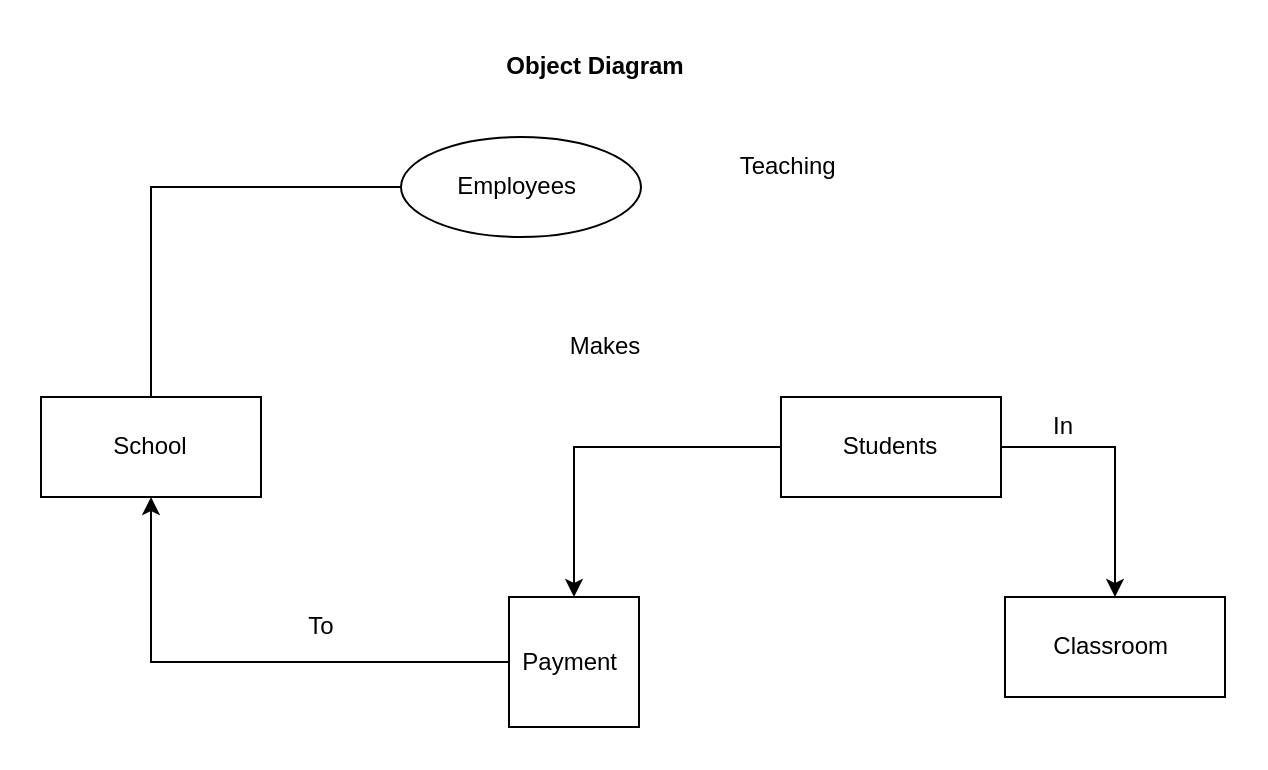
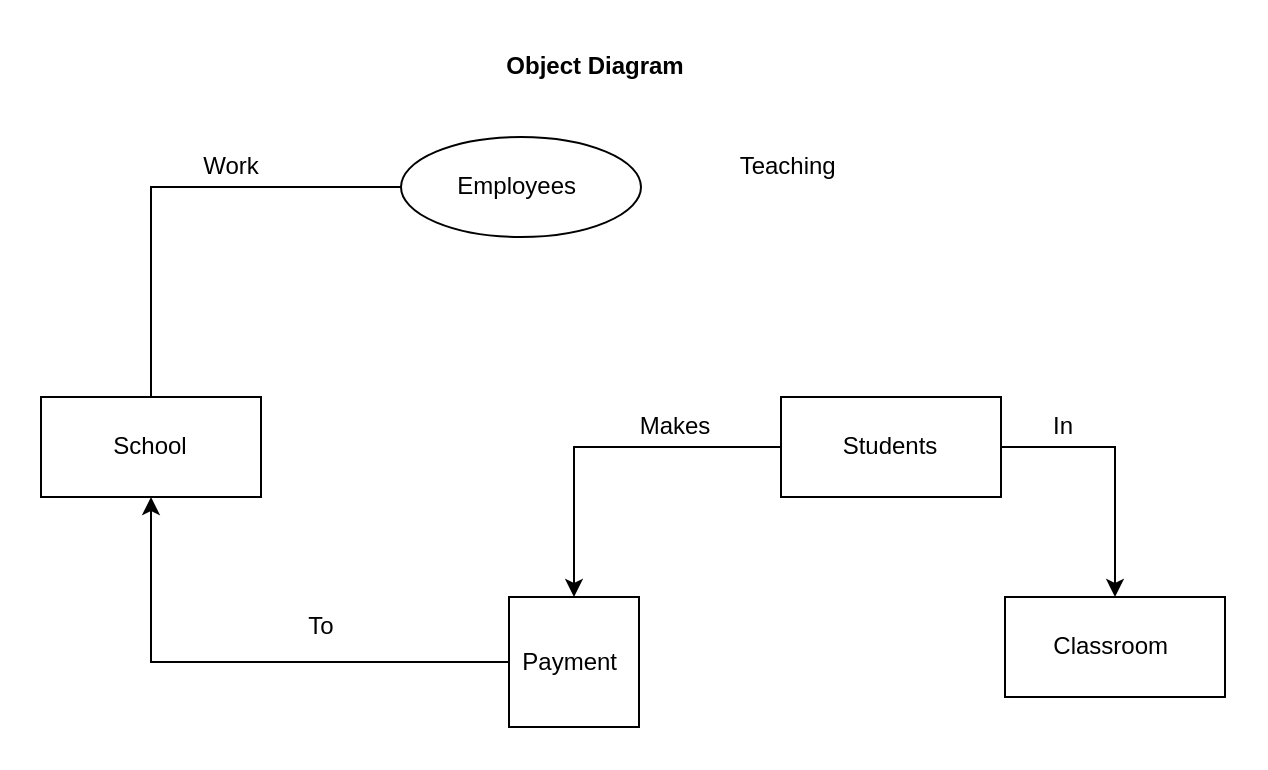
none -> (231, 167)
(605, 347) -> (675, 427)
